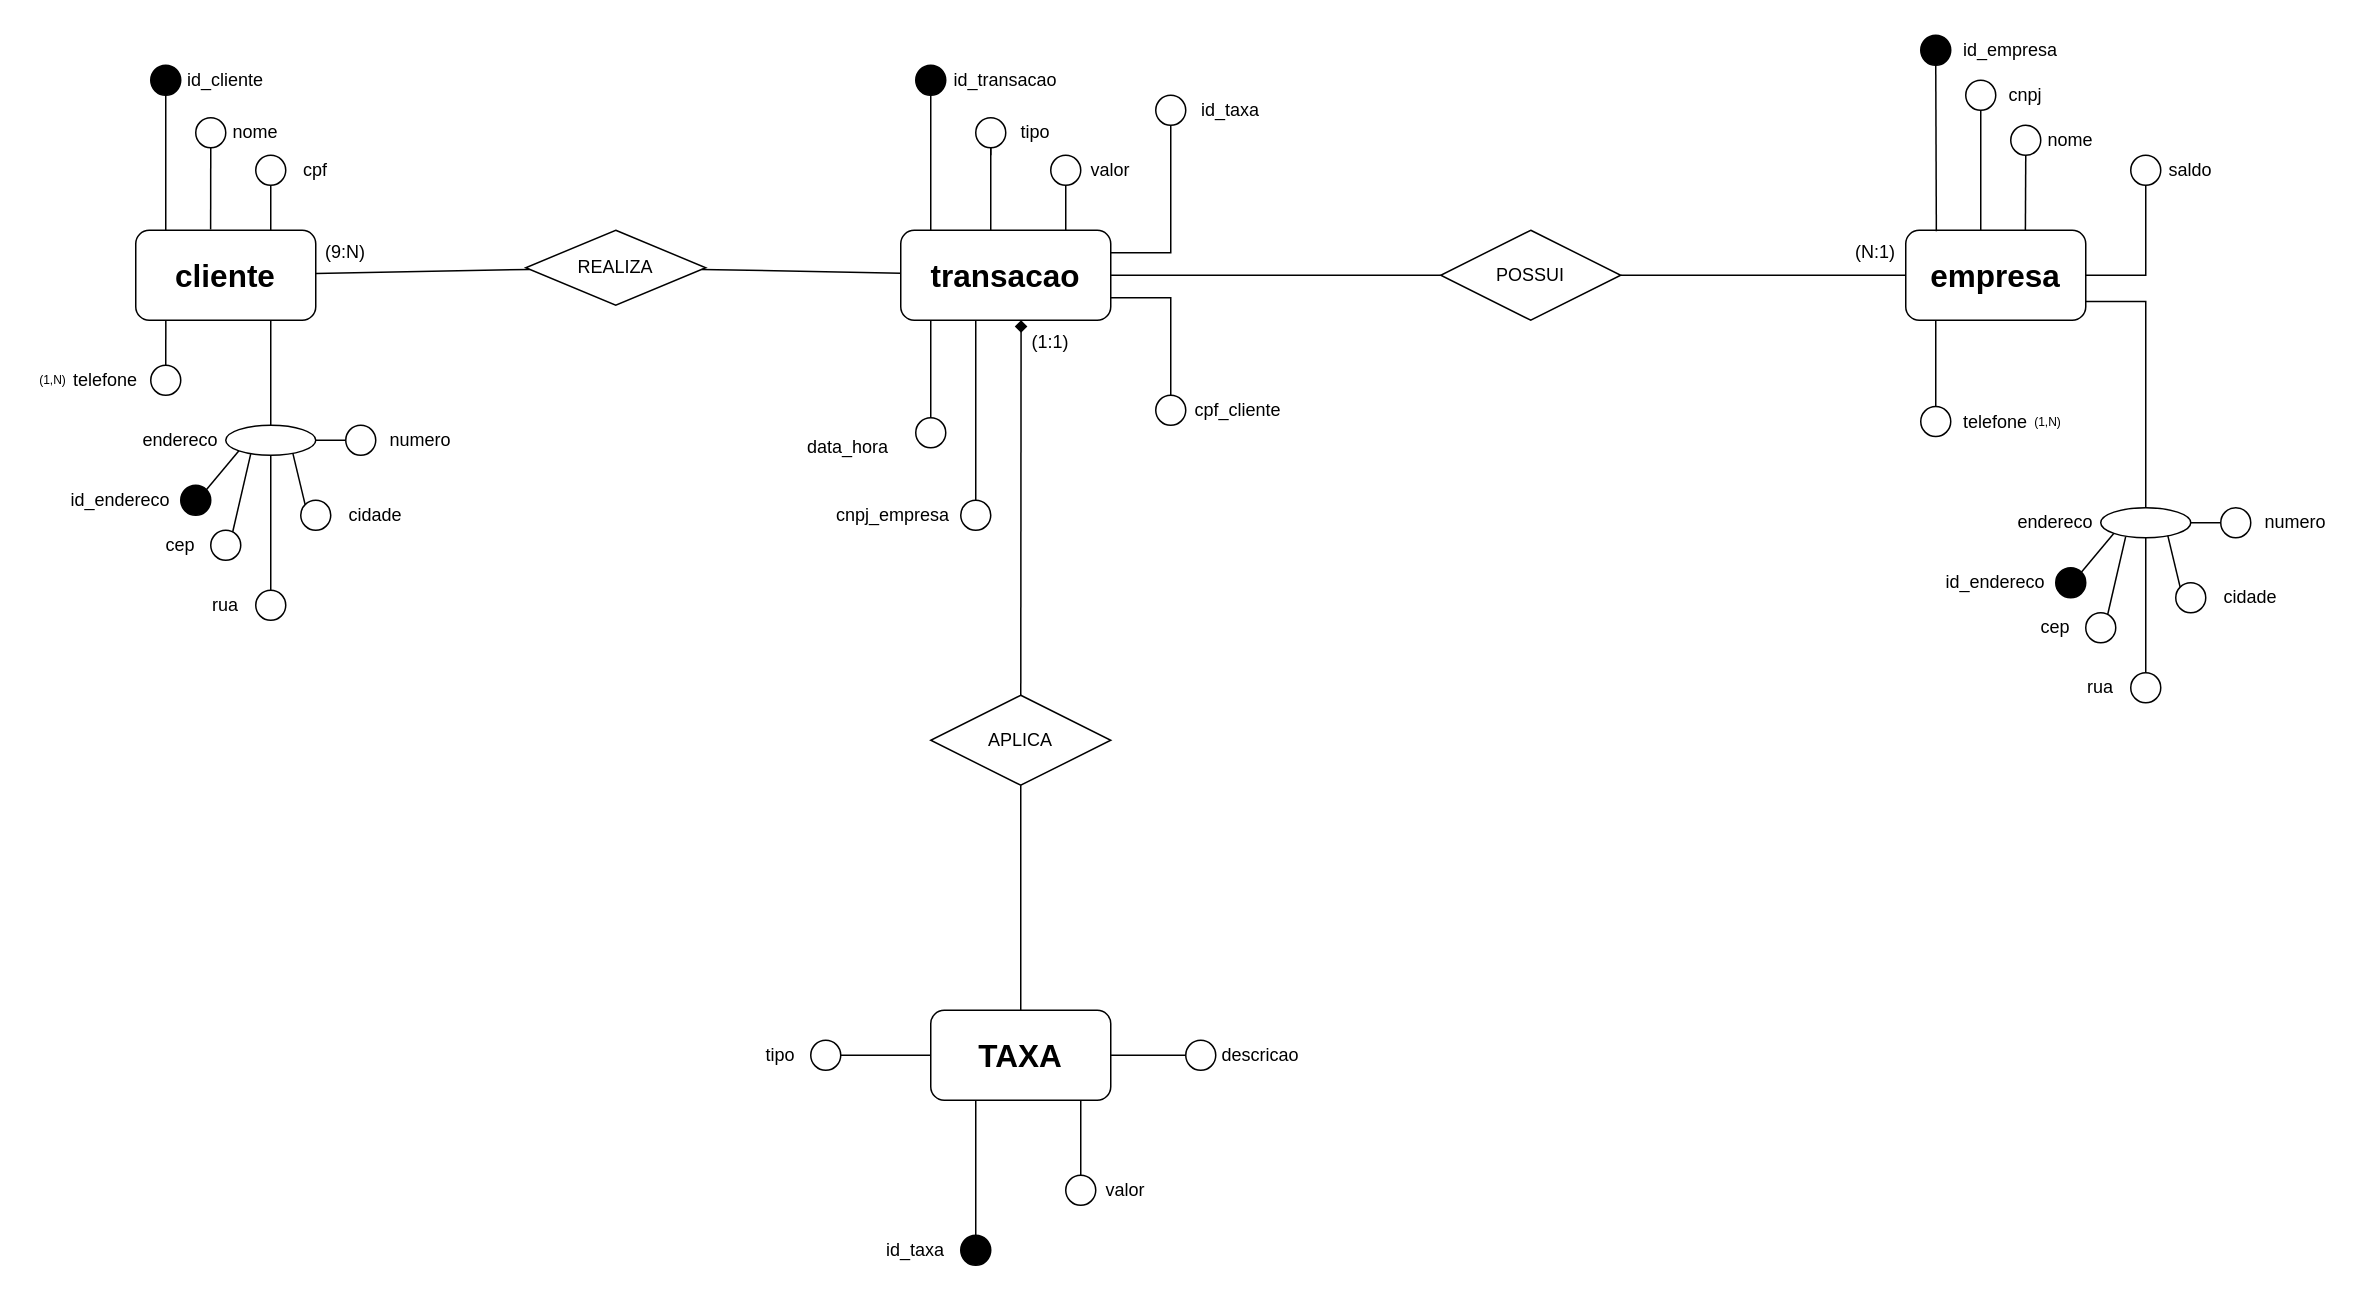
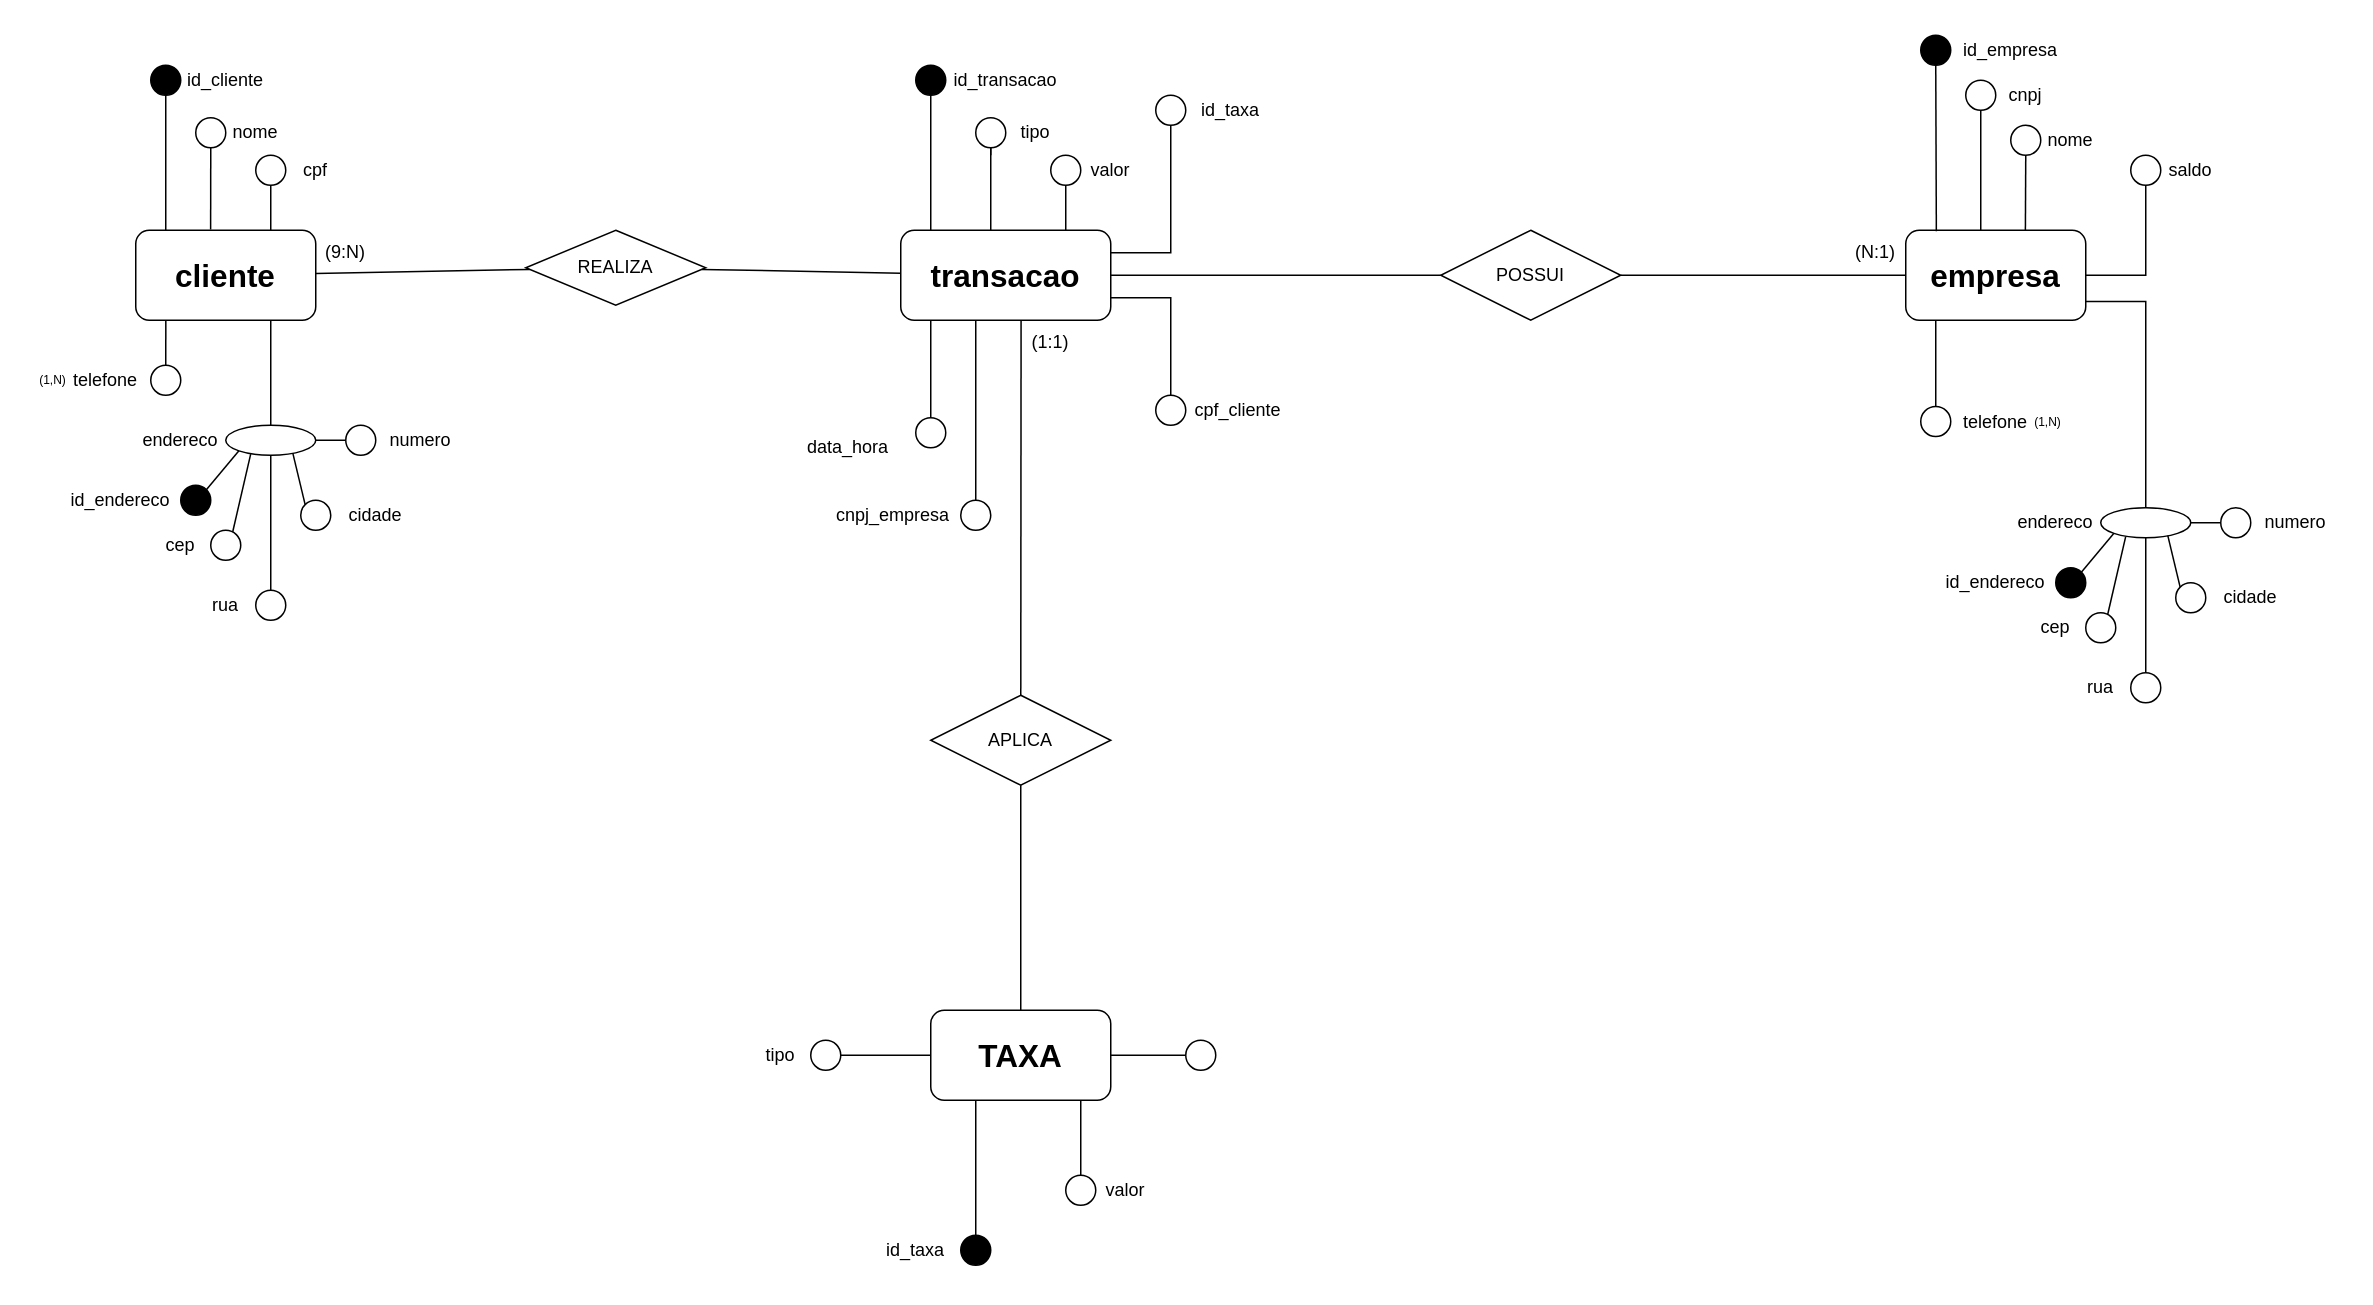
(1021, 332) -> (1021, 326)
(1261, 1055) -> none
